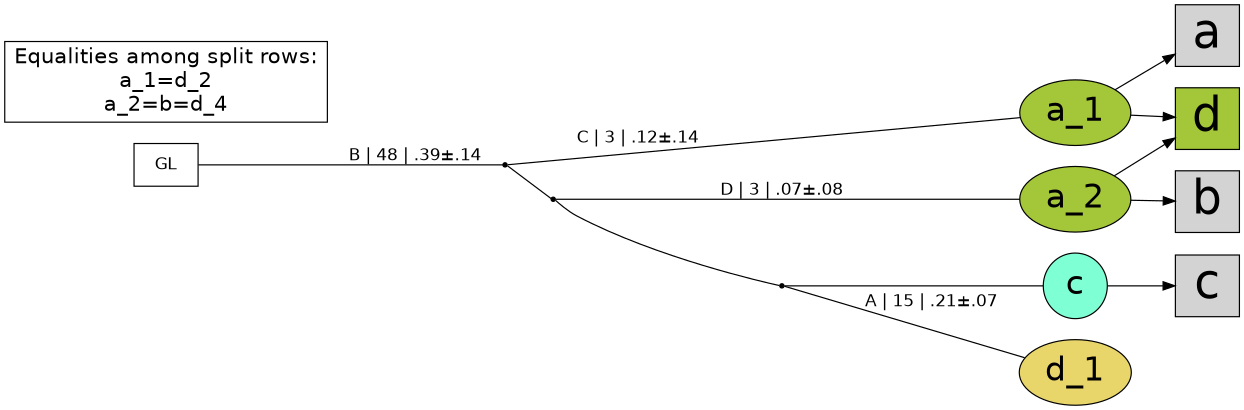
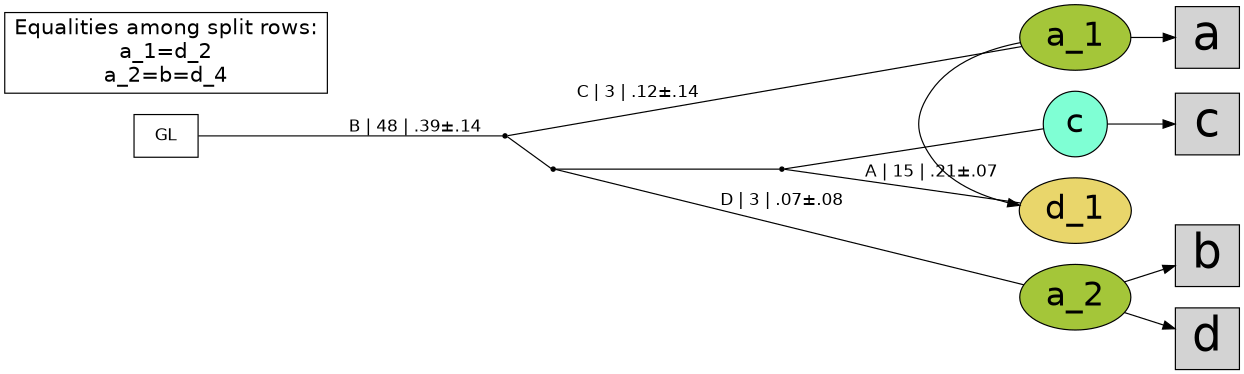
(1147, 116) -> (919, 118)
(1207, 119) -> (1207, 339)
